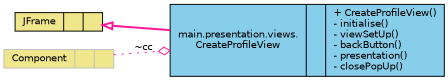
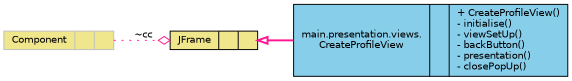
(136, 53) -> (136, 40)
